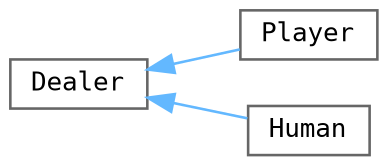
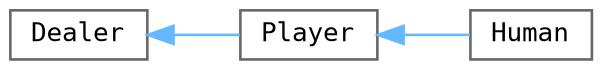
(210, 111) -> (437, 35)
